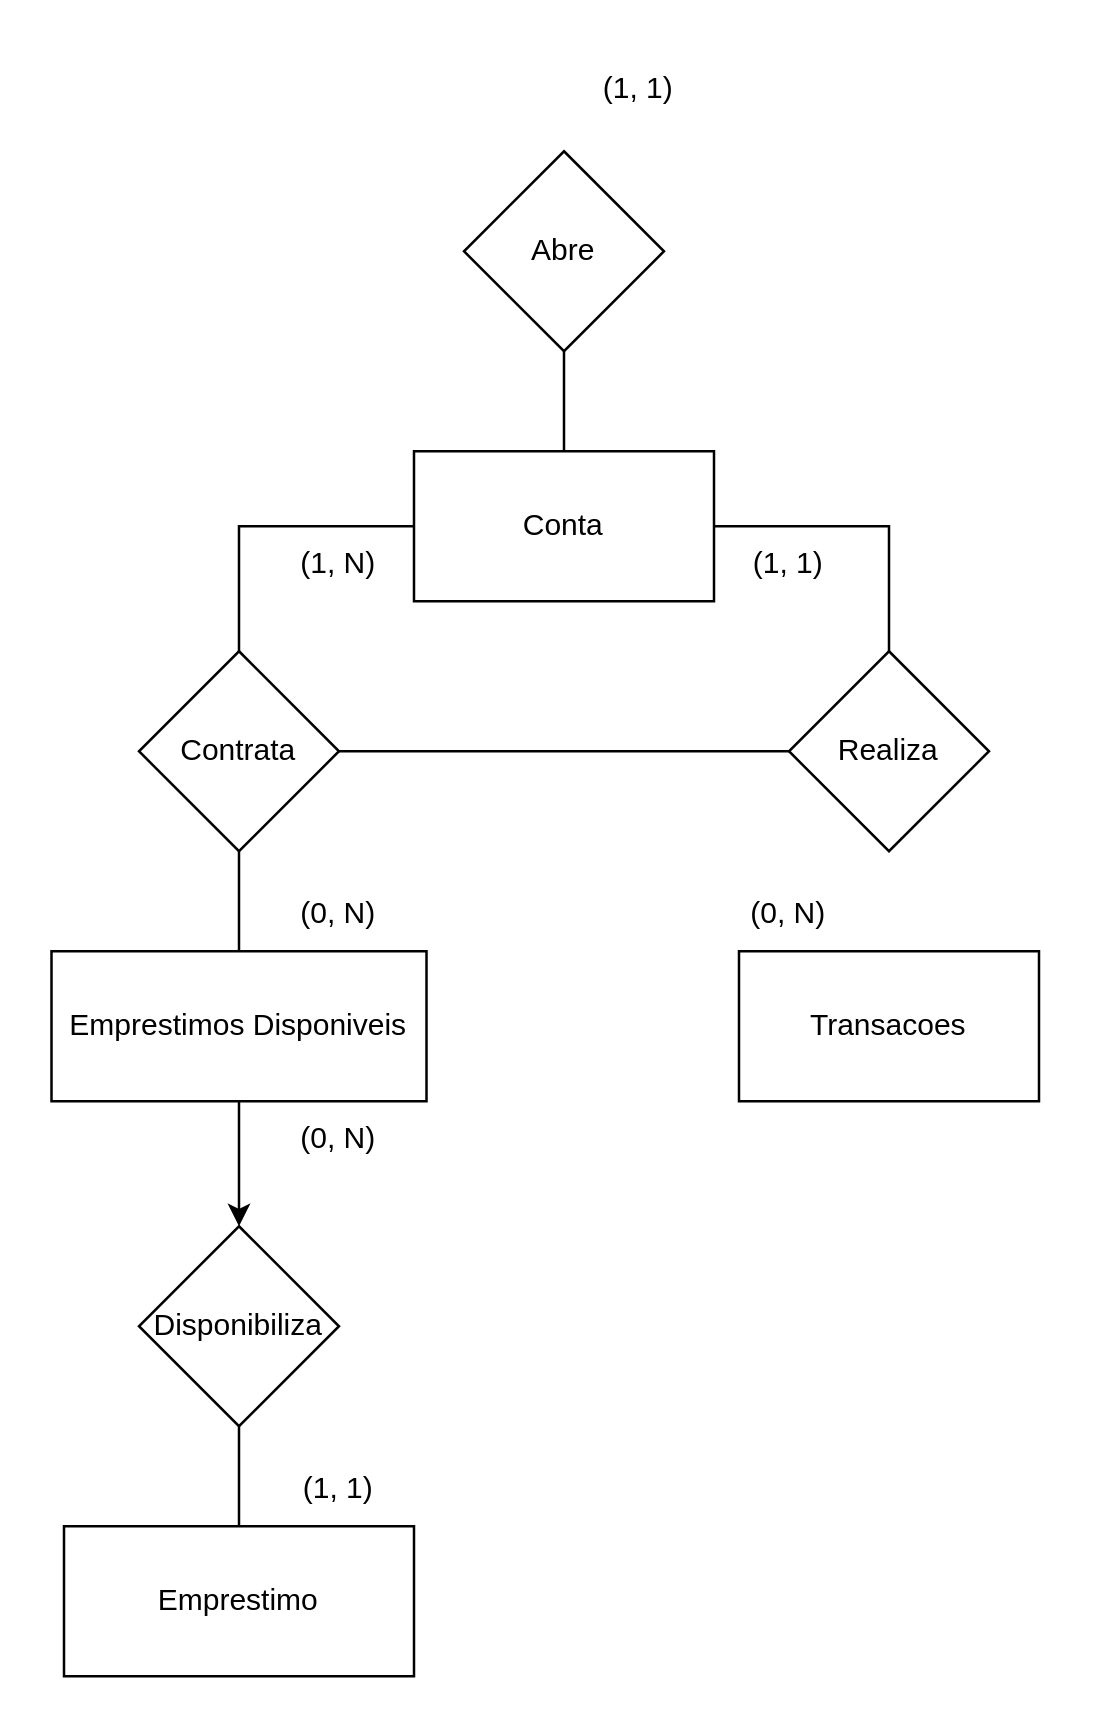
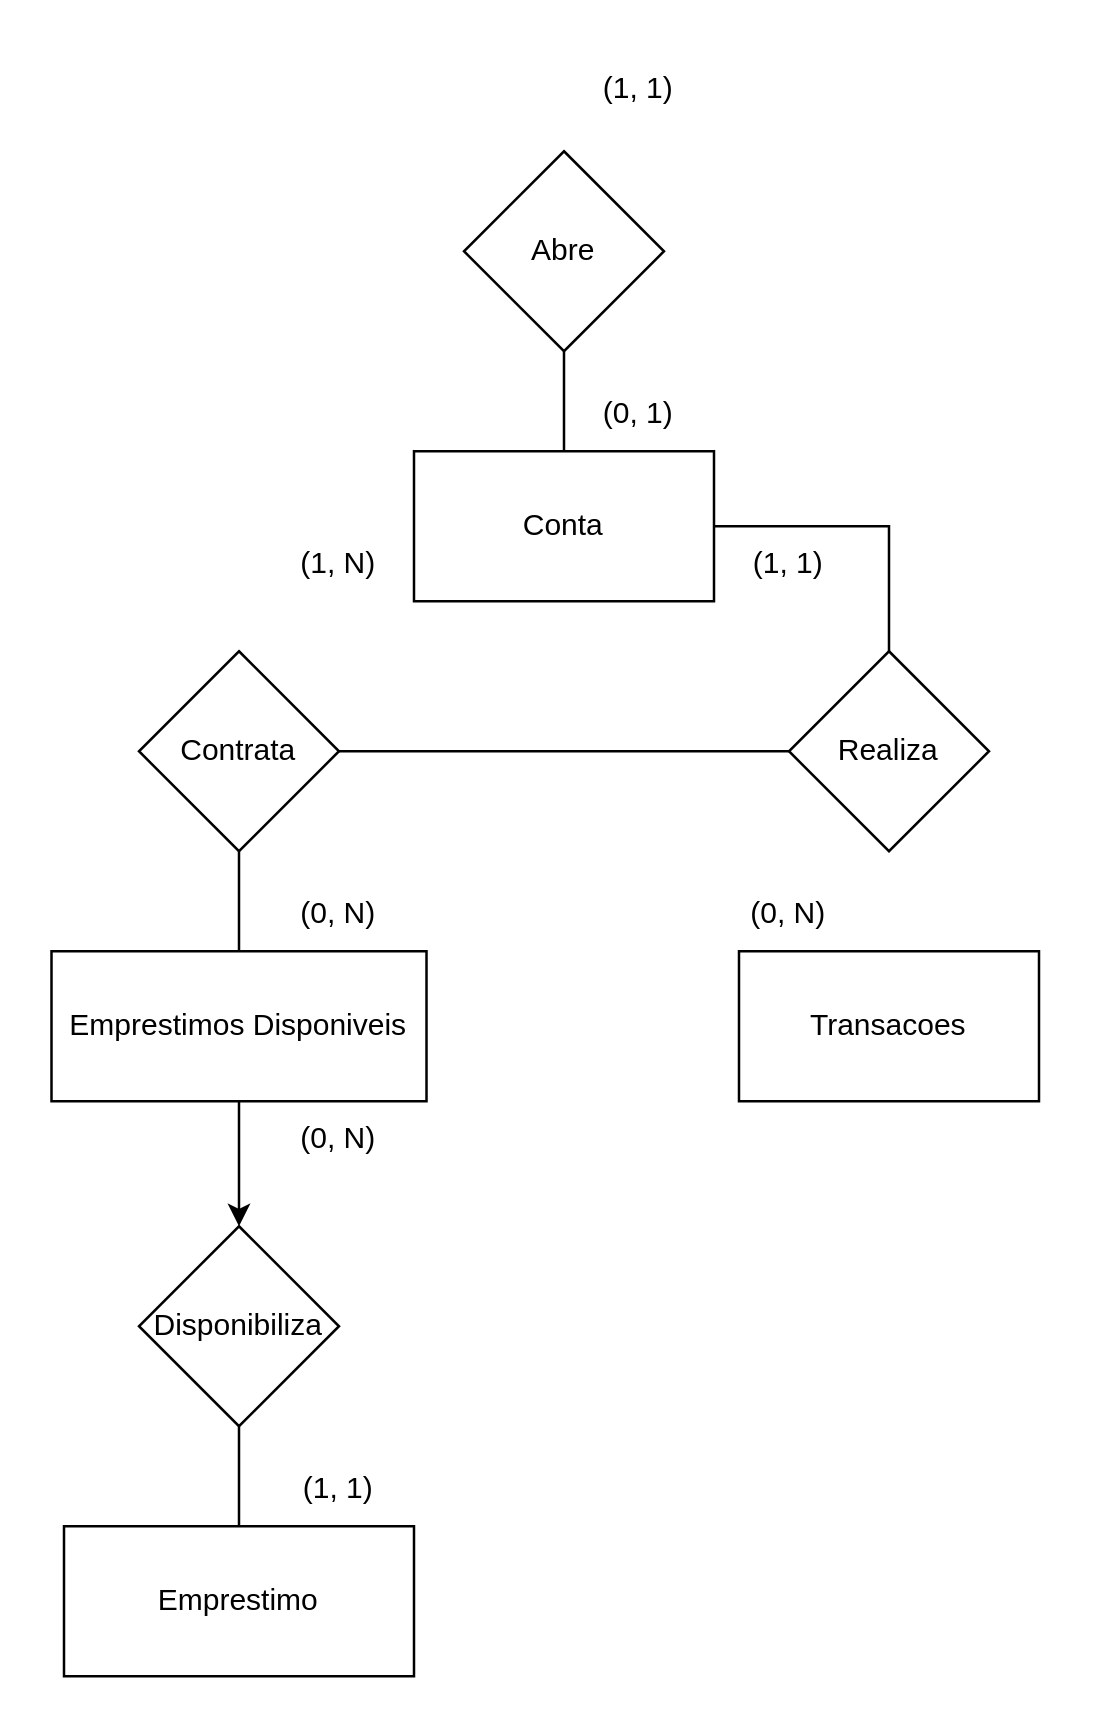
none -> (639, 414)
(264, 526) -> none
